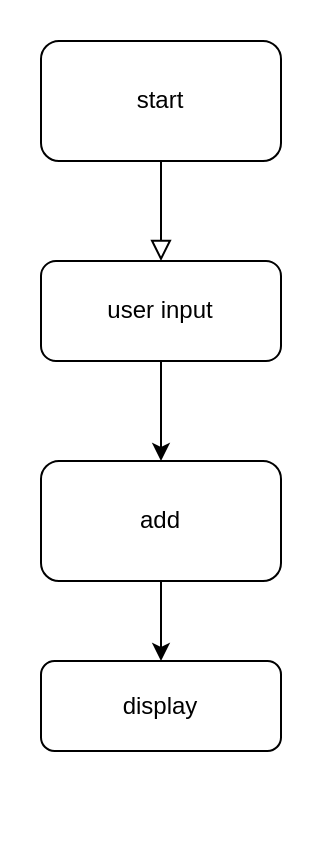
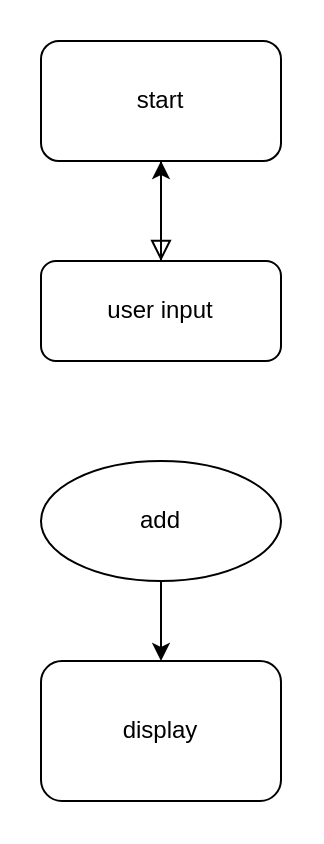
(161, 404) -> (161, 249)
(161, 521) -> (161, 521)
(161, 706) -> (161, 731)
